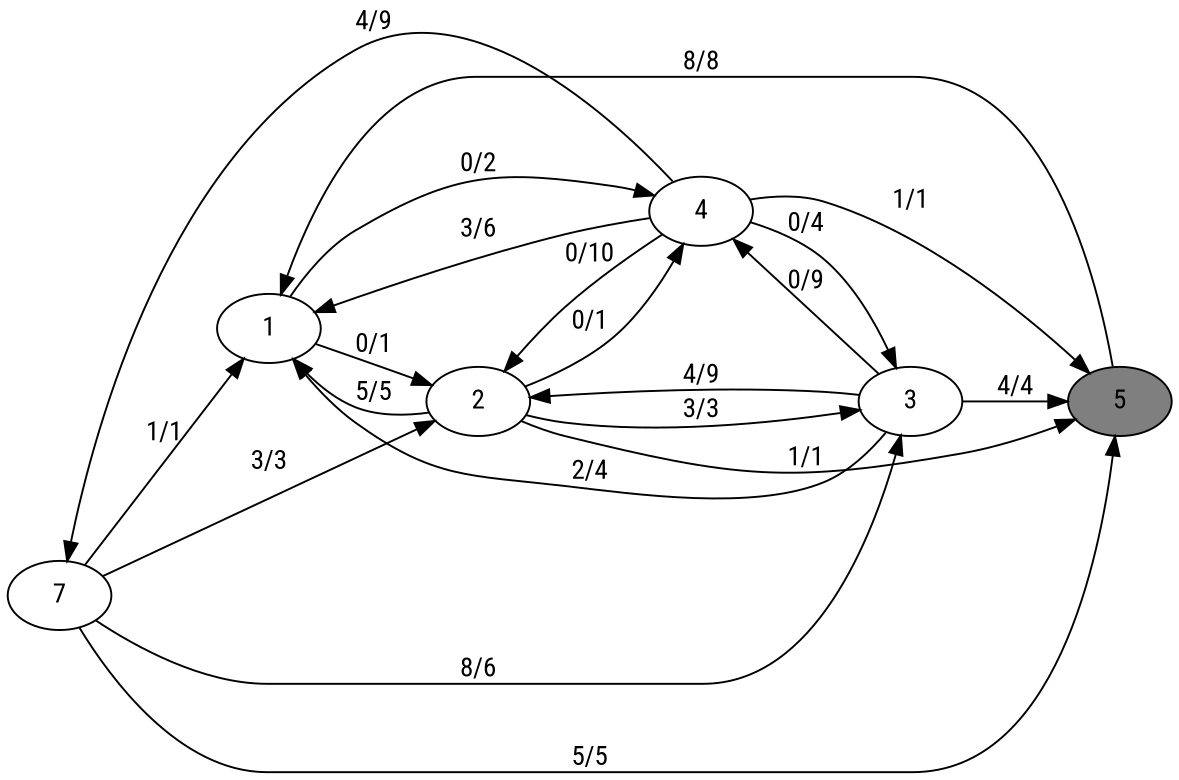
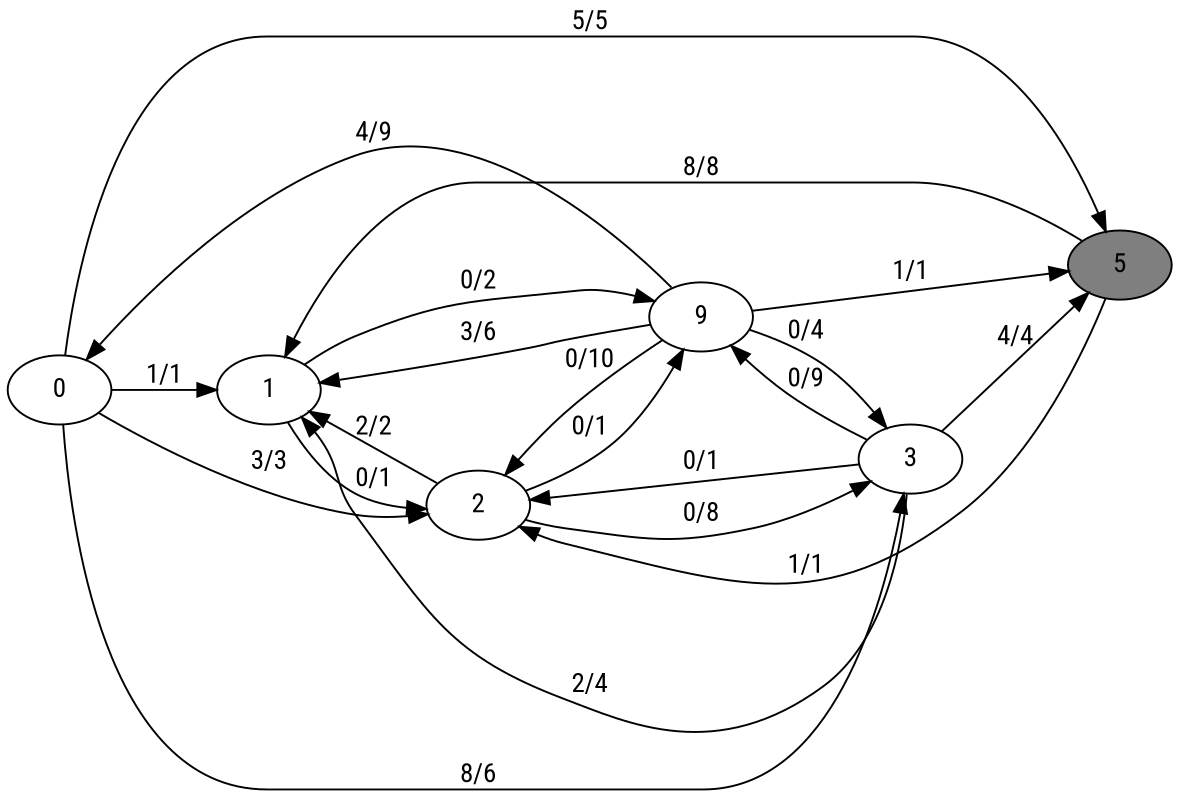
(701, 211) -> (701, 317)
(701, 376) -> (701, 462)
(374, 393) -> (374, 427)
(701, 410) -> (701, 514)
(789, 472) -> (865, 568)
(60, 595) -> (60, 390)
